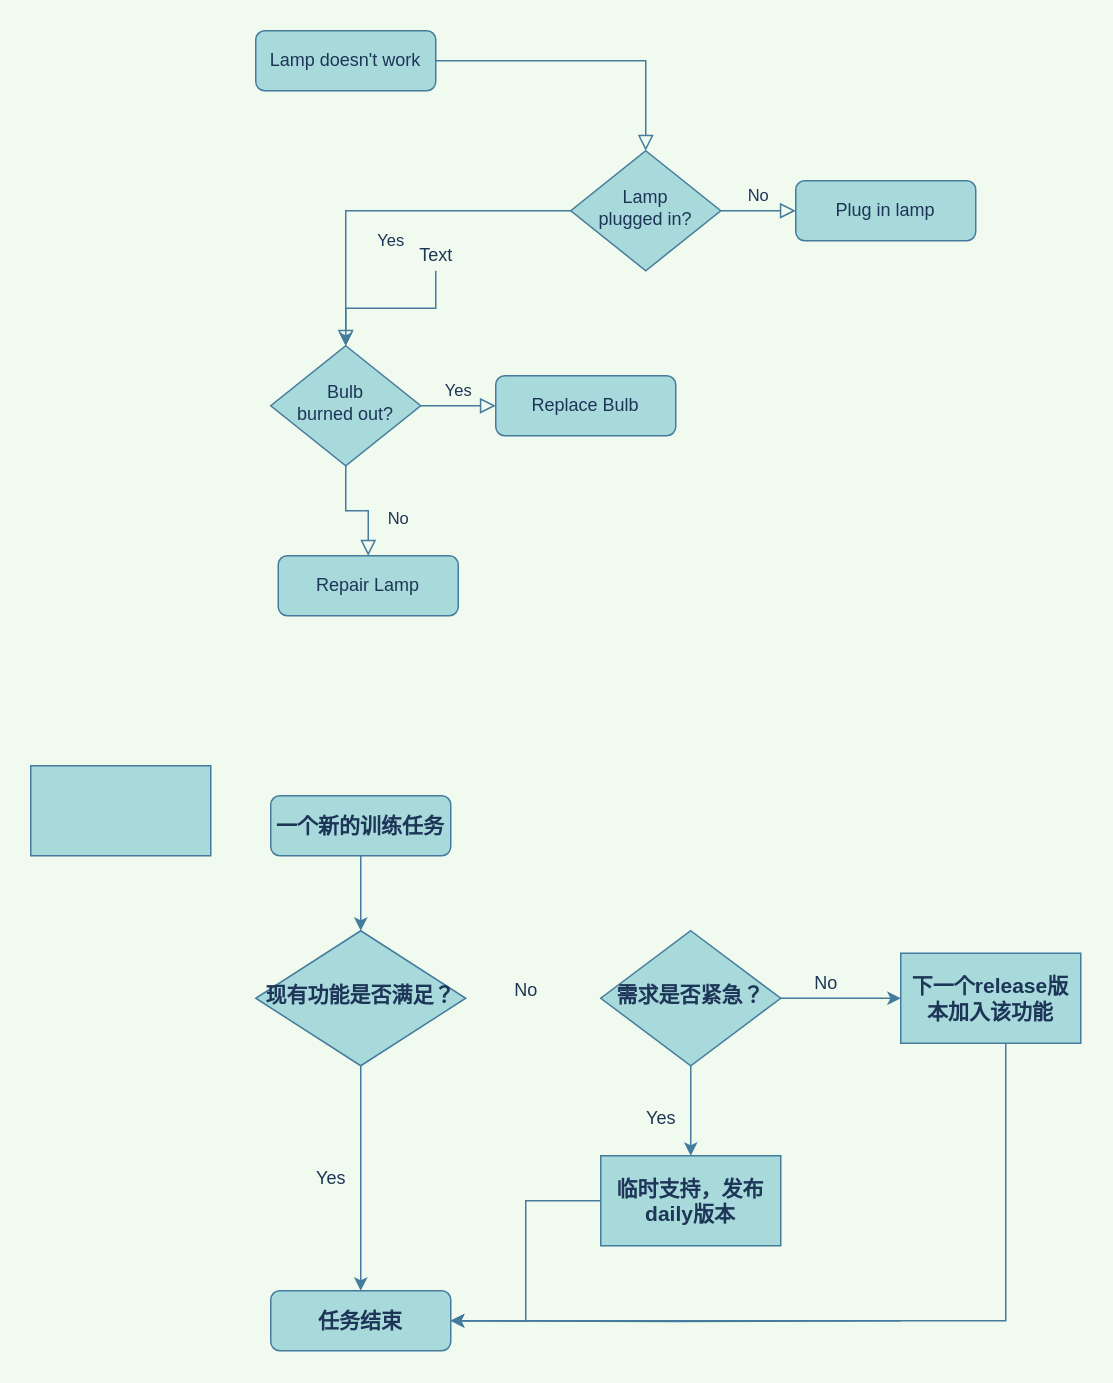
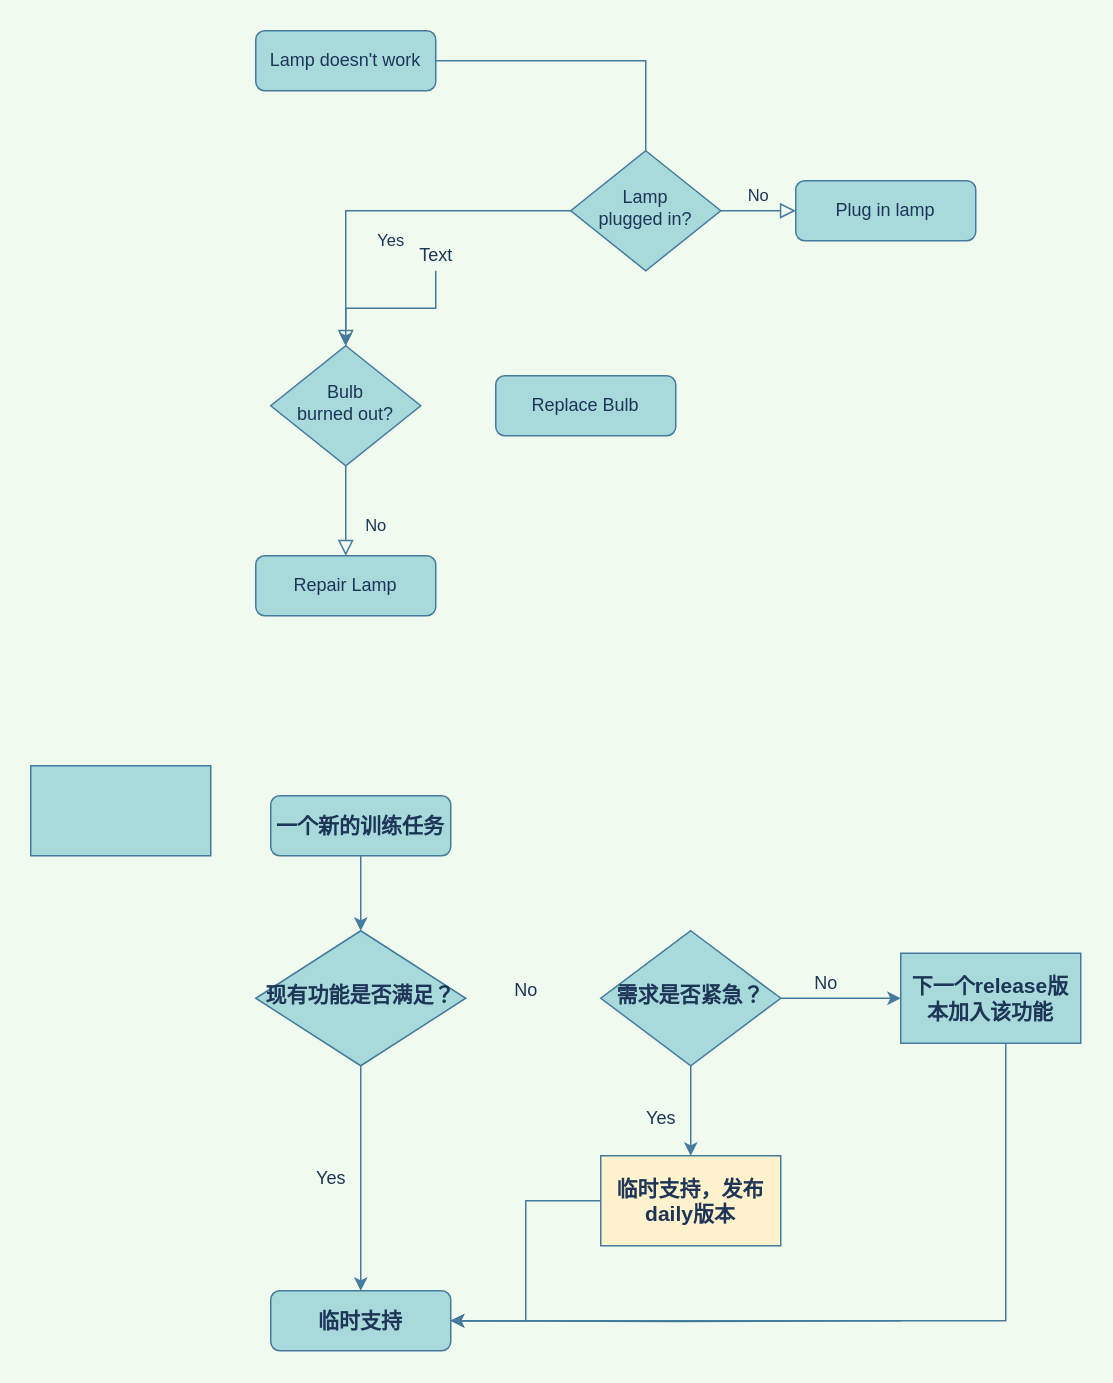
(646, 134) -> (646, 141)
(450, 406) -> none
(368, 586) -> (346, 586)
(691, 1201) -> (691, 1201)
(361, 1321) -> (361, 1321)
